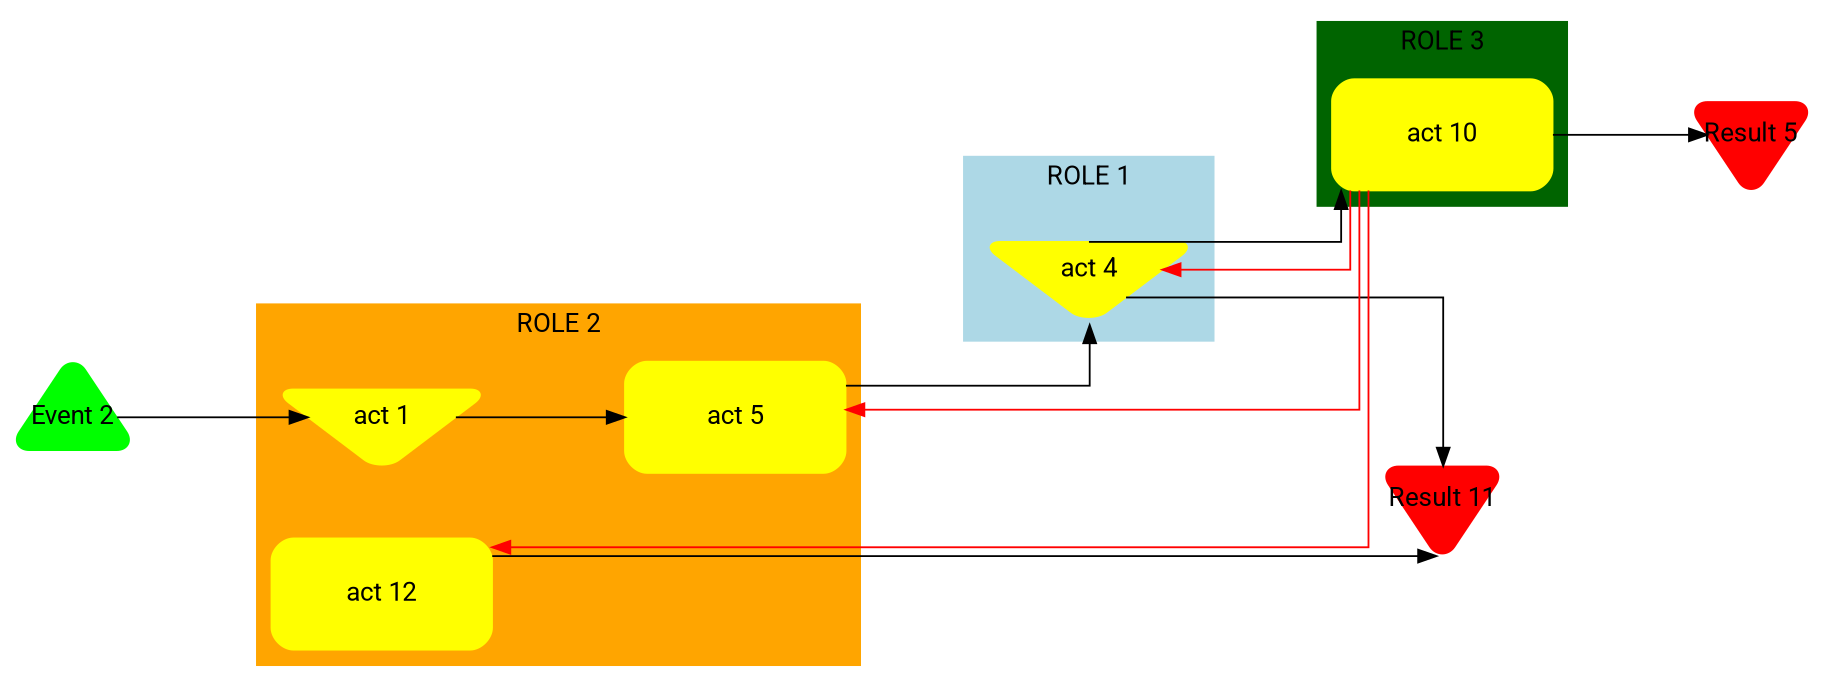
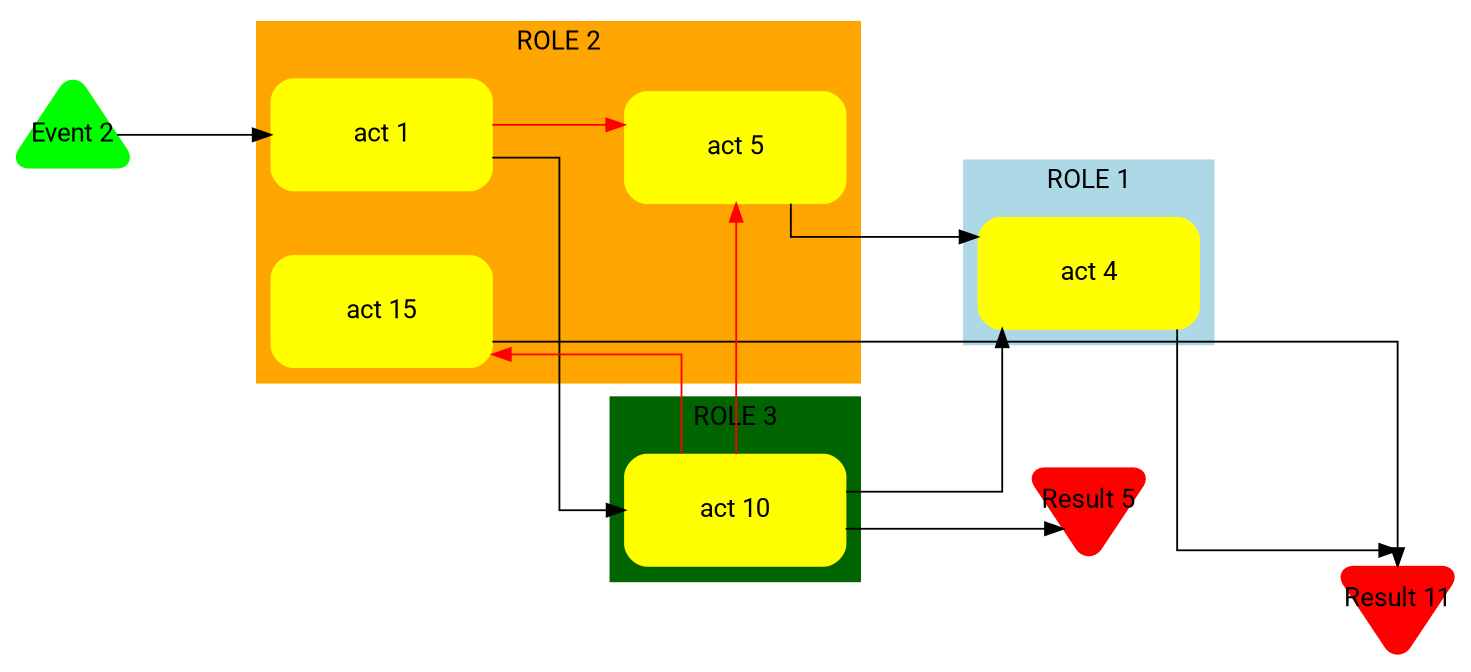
(1231, 242) -> (559, 324)
(1089, 270) -> (1089, 273)
(1305, 270) -> (996, 492)
(382, 417) -> (382, 135)
(531, 417) -> (549, 125)
(382, 594) -> (382, 312)
